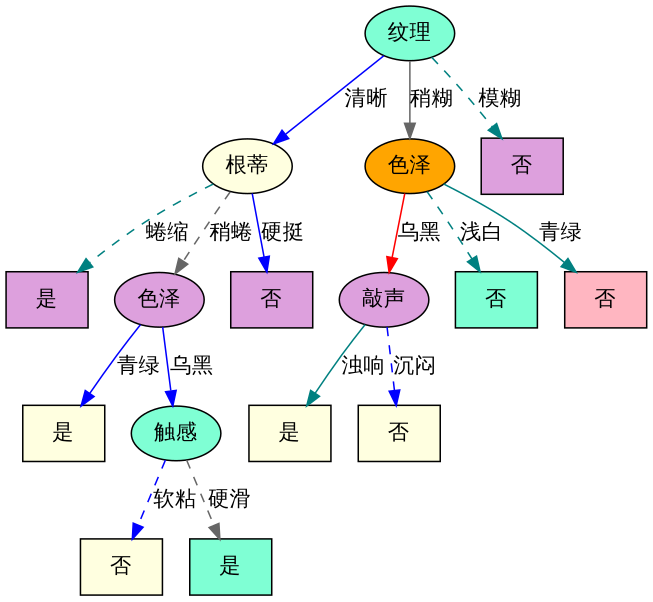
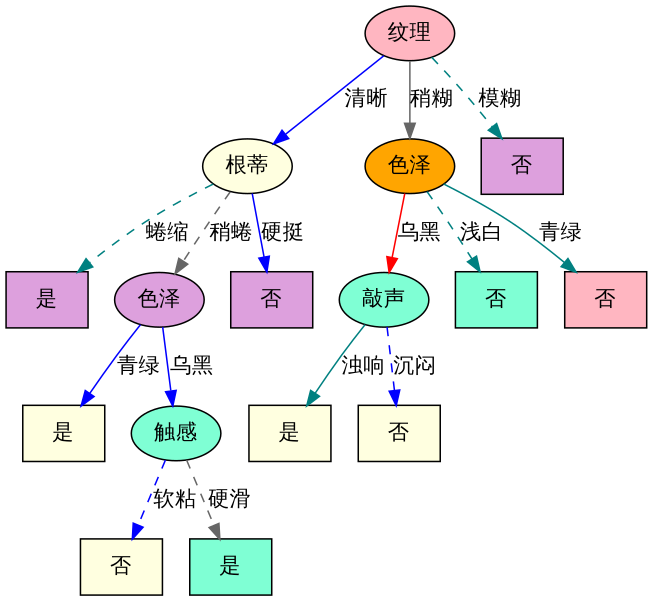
(410, 33) -> (410, 33)
(384, 300) -> (384, 300)
